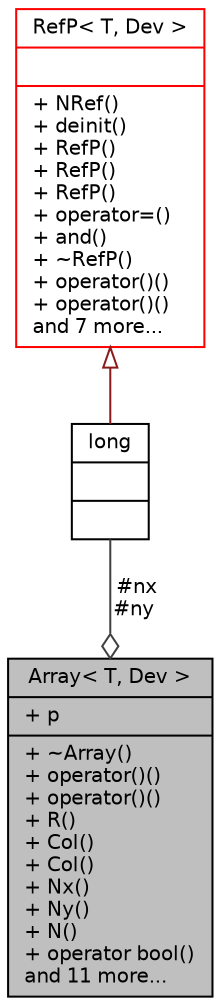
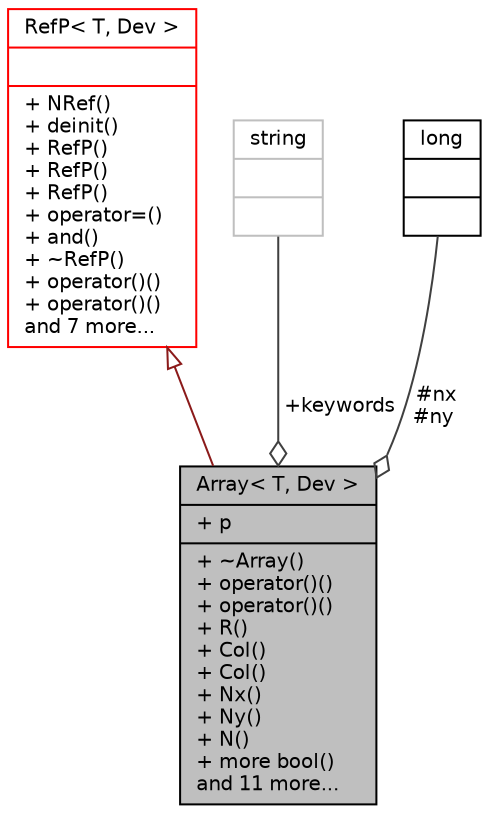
none -> (278, 178)
(110, 396) -> (194, 416)
(110, 954) -> (266, 762)
